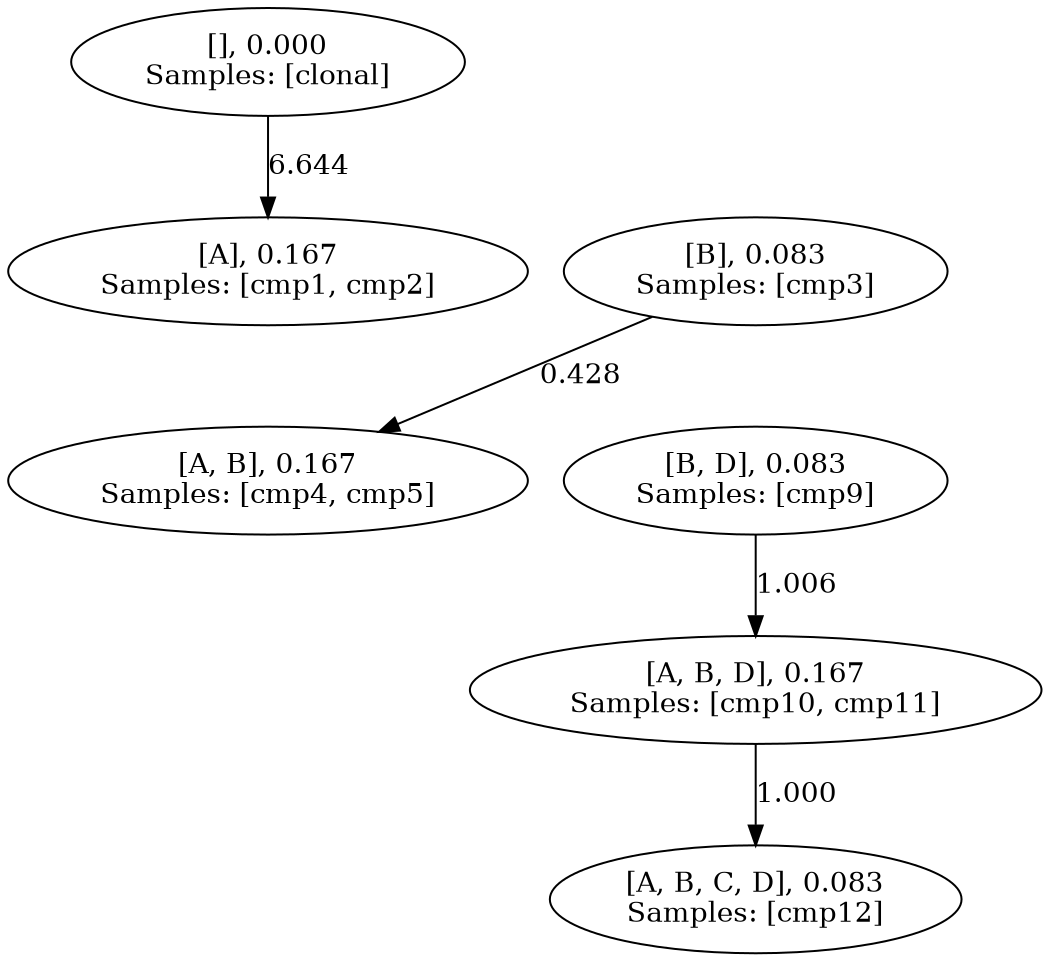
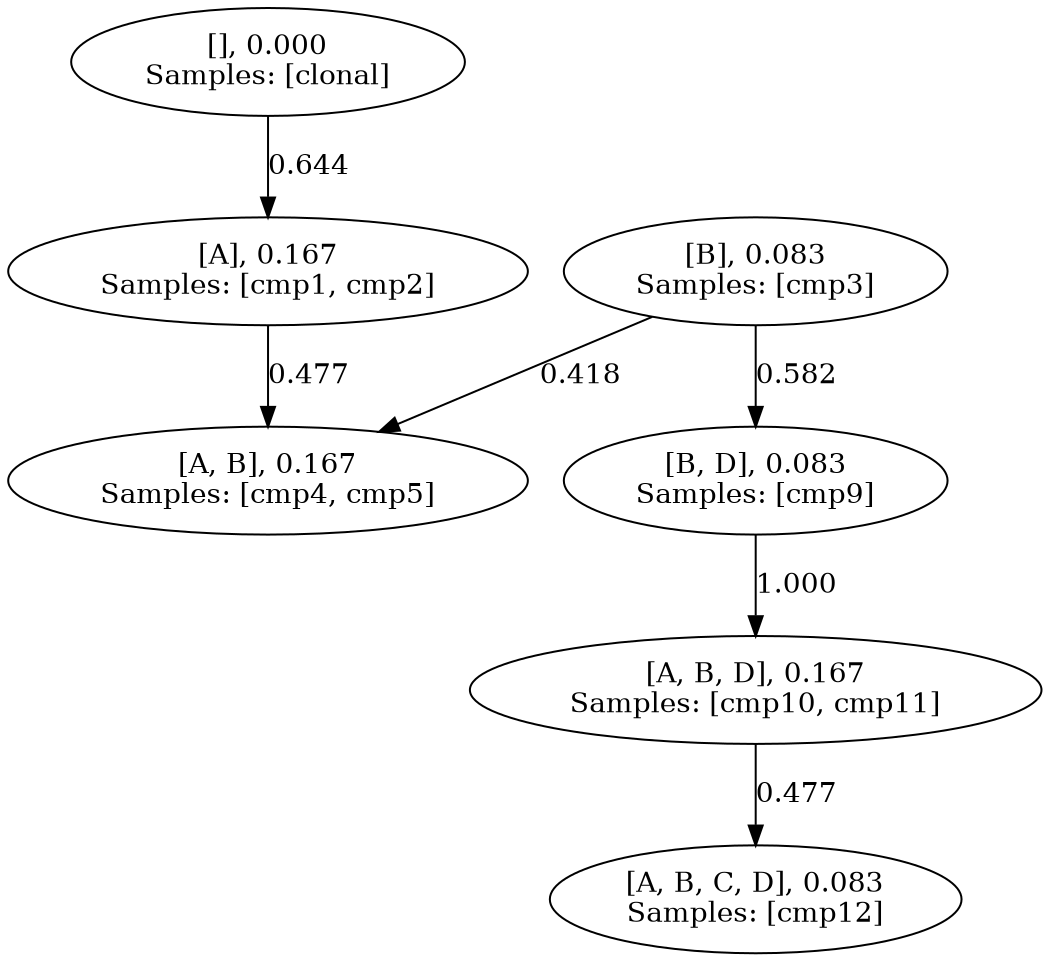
(309, 167) -> (309, 167)
none -> (268, 366)
none -> (756, 366)
(581, 376) -> (581, 376)
(797, 585) -> (797, 585)
(797, 795) -> (797, 795)
